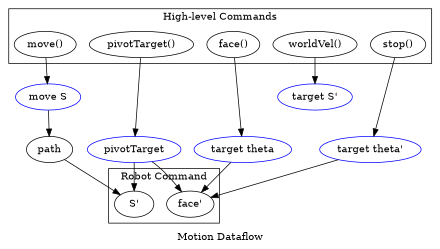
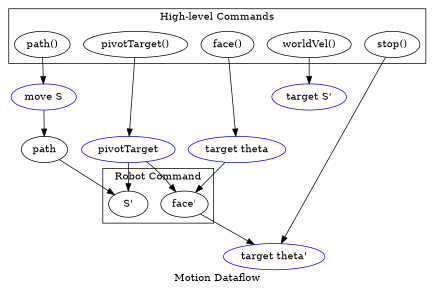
(45, 44) -> (42, 44)
(278, 177) -> (224, 227)
